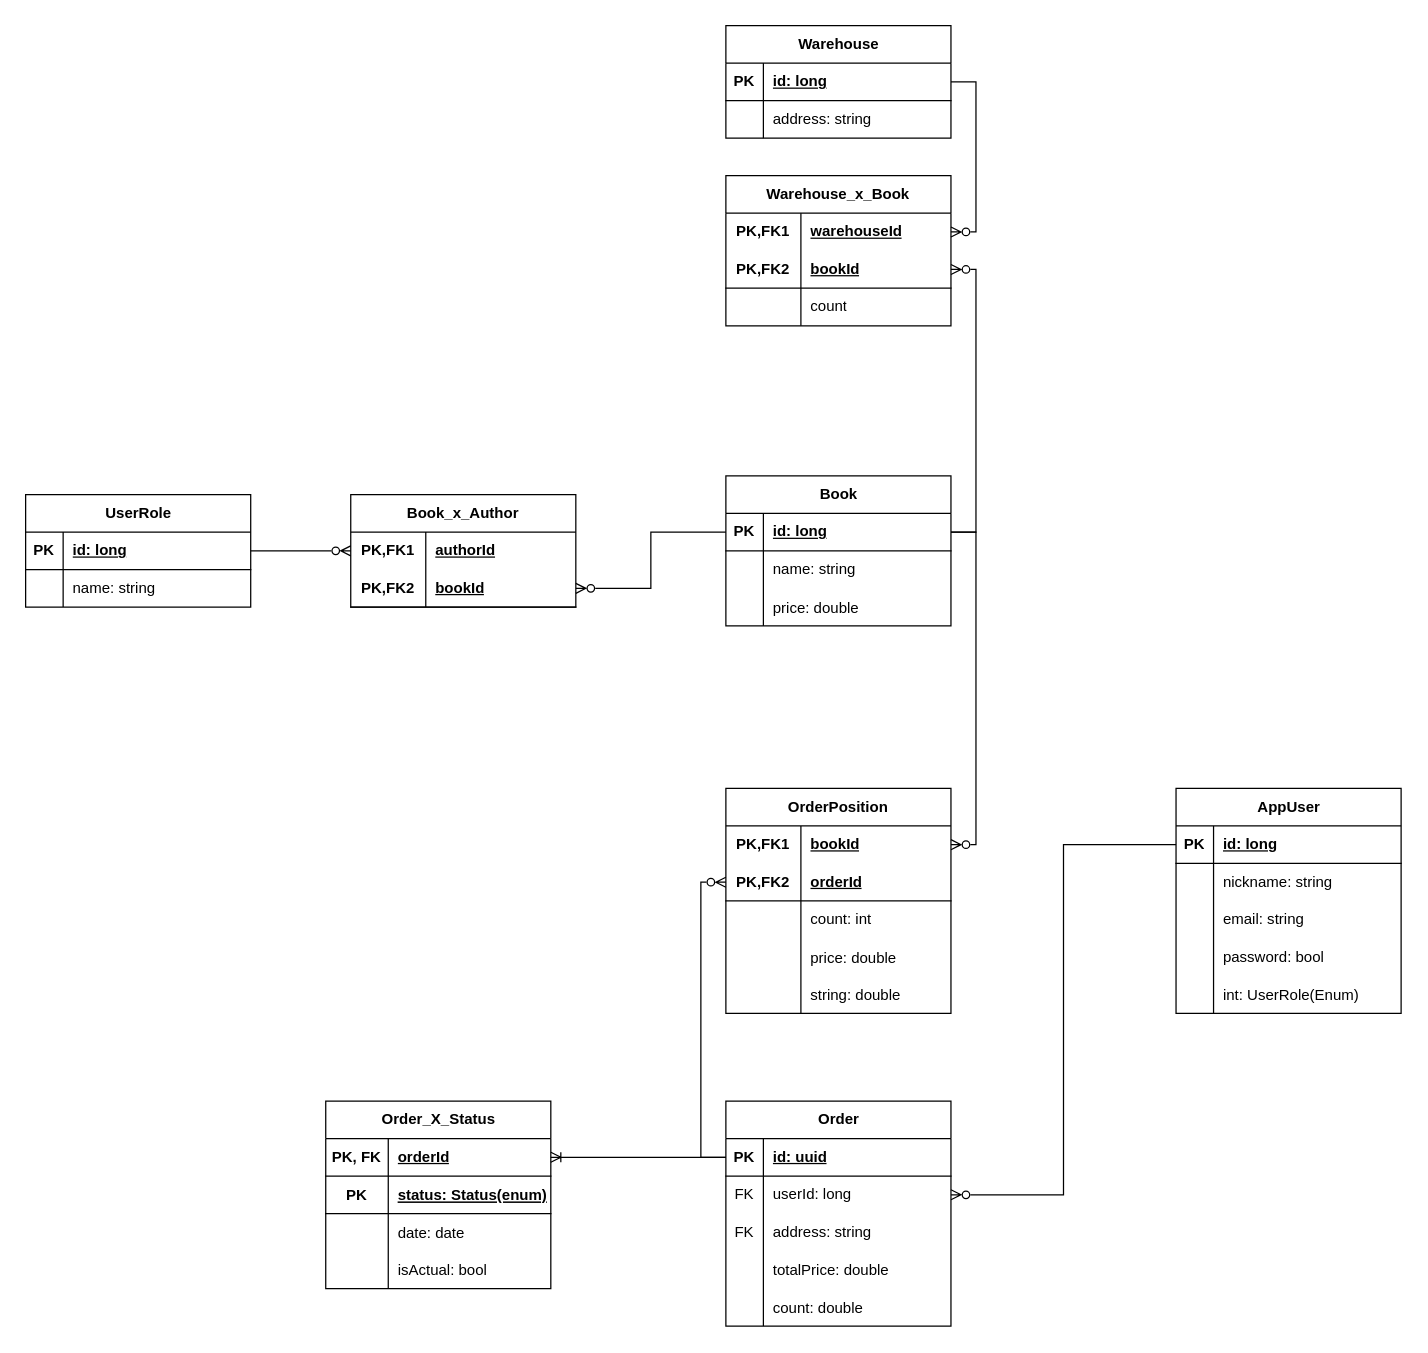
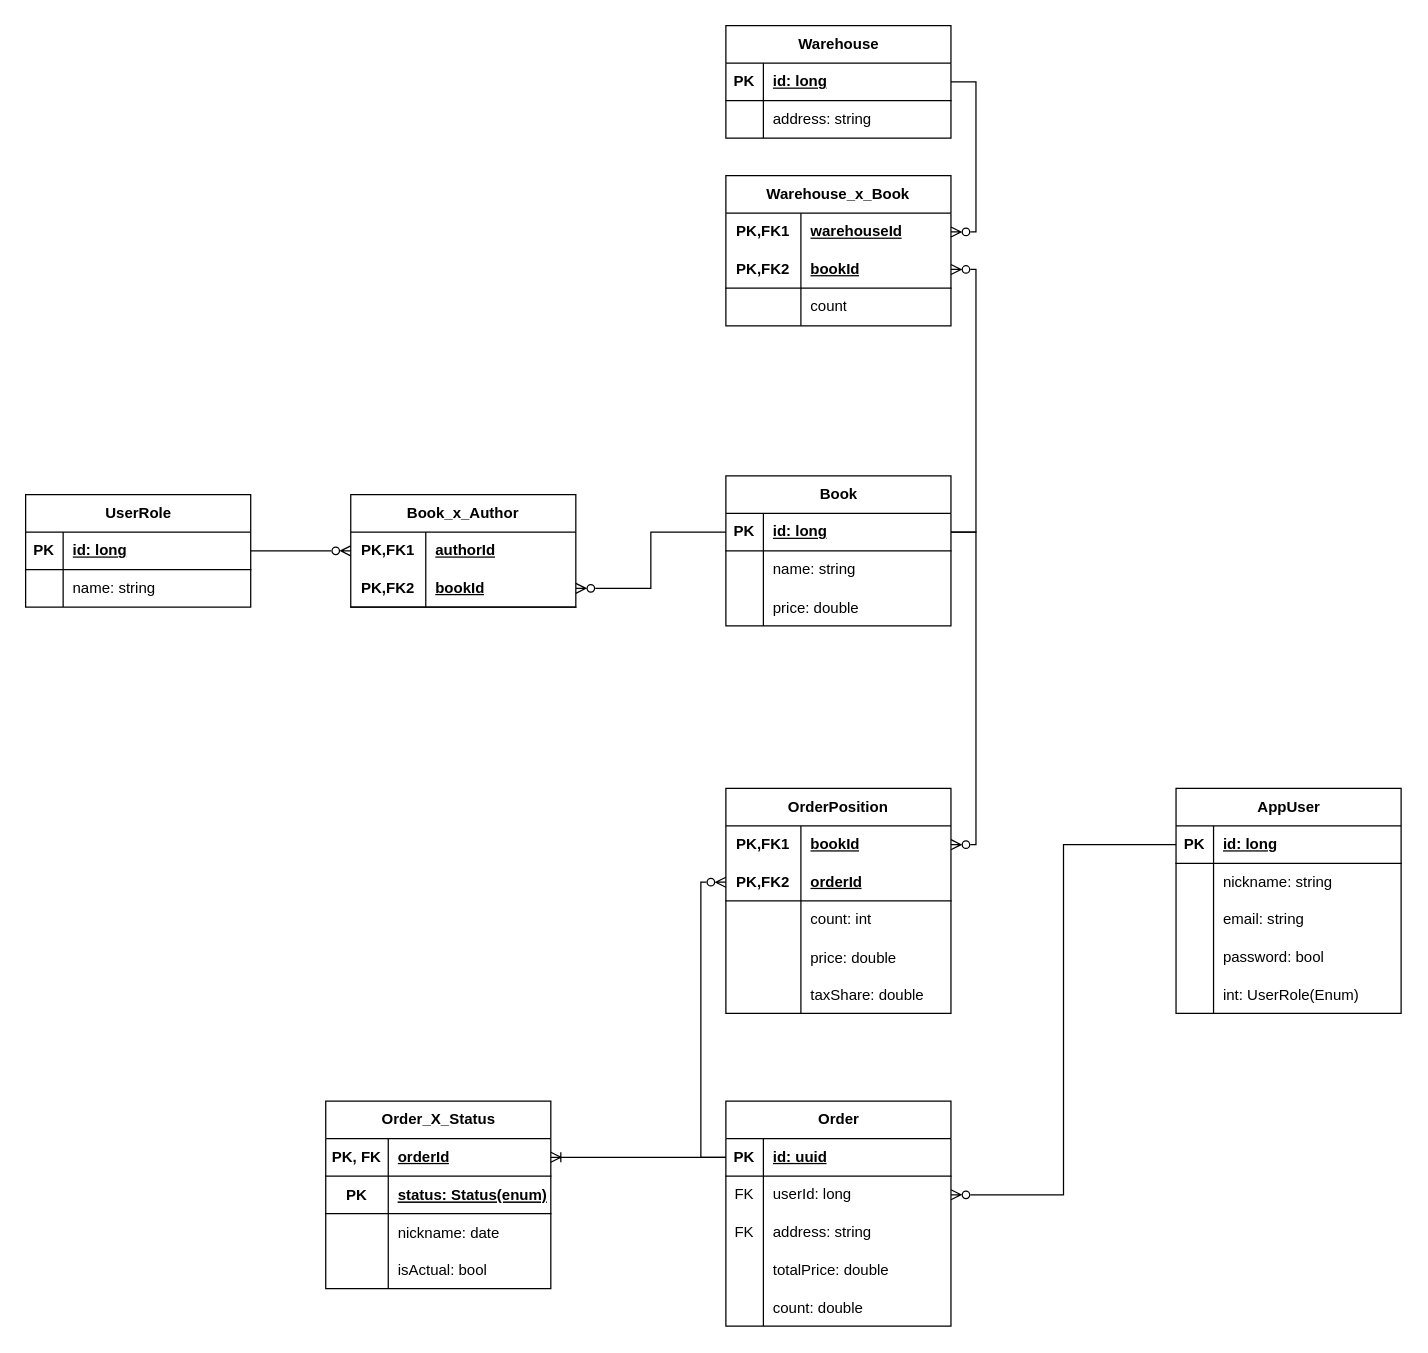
(861, 995) -> (871, 995)
(436, 1233) -> (450, 1233)
